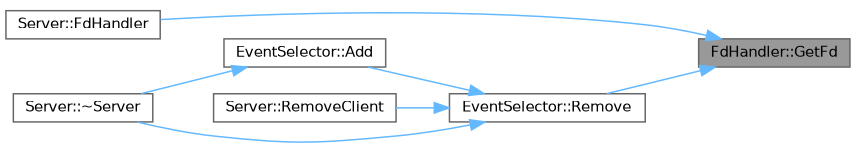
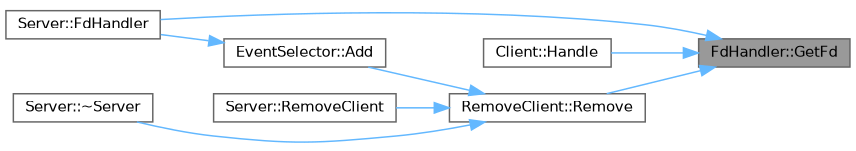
none -> (547, 53)
(187, 82) -> (185, 38)
(547, 108) -> (547, 108)
